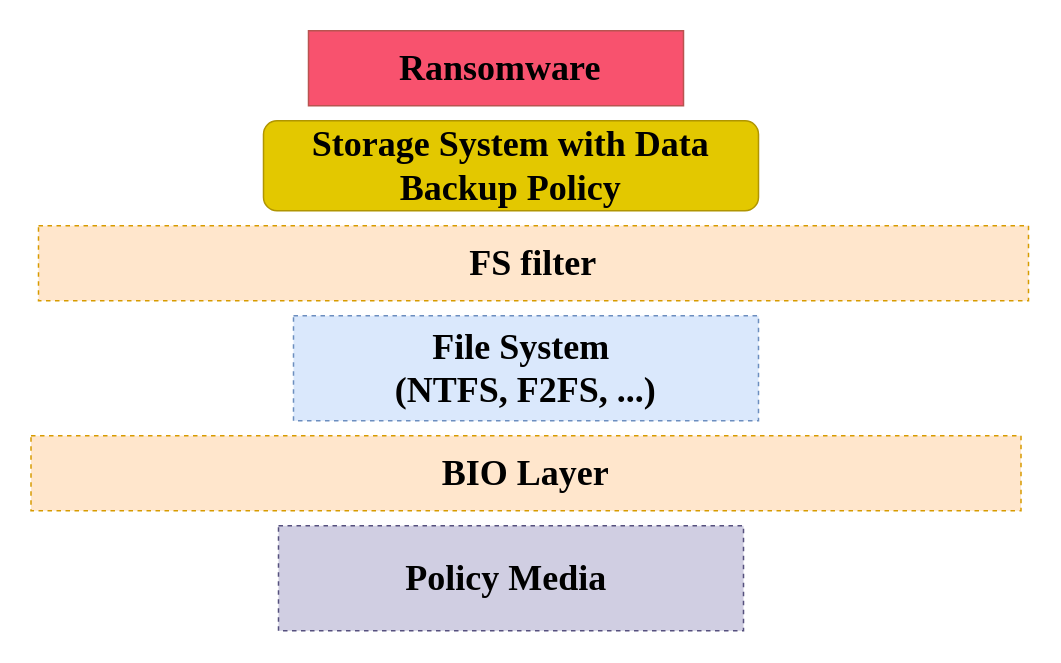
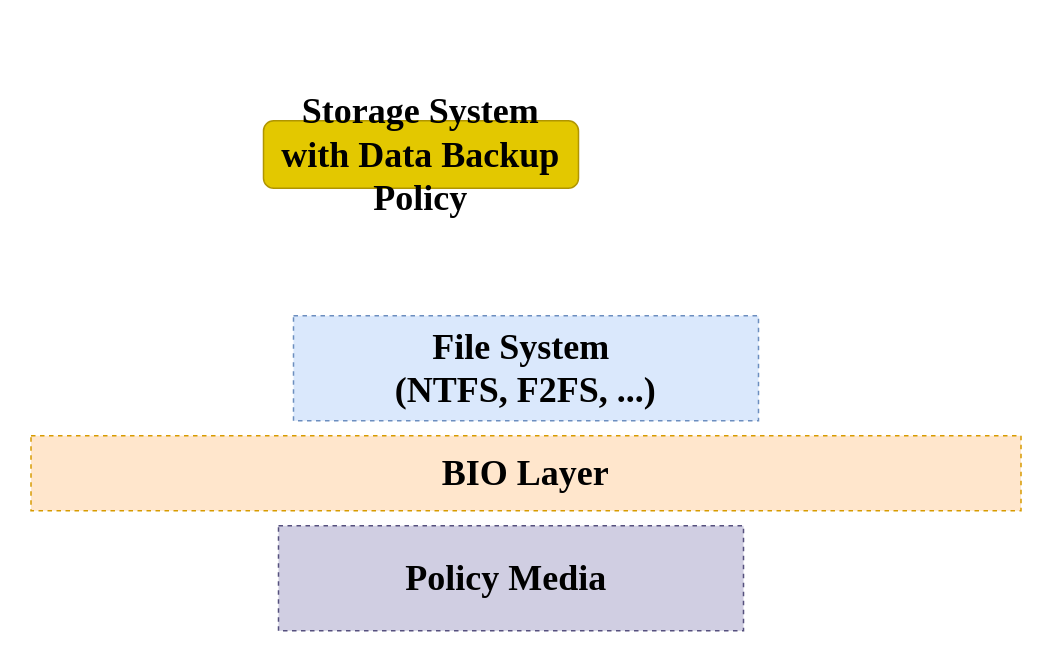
(496, 68) -> none
(511, 166) -> (421, 155)
(533, 263) -> none
